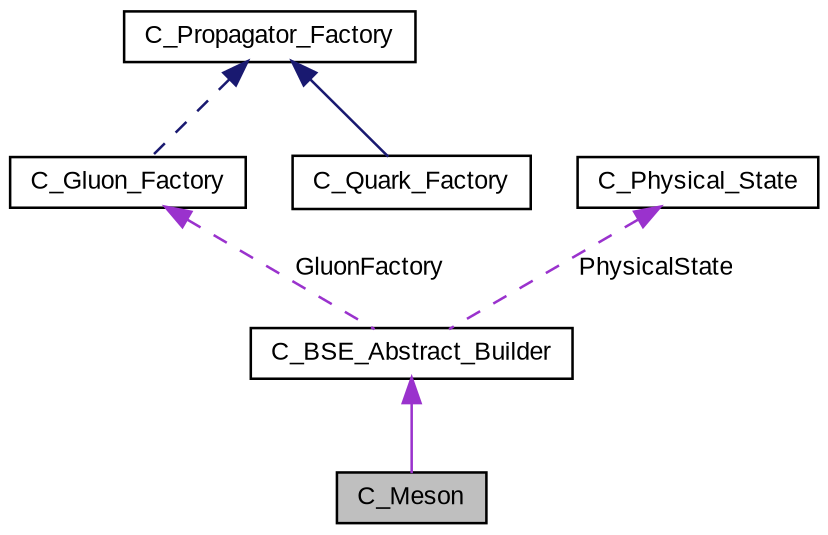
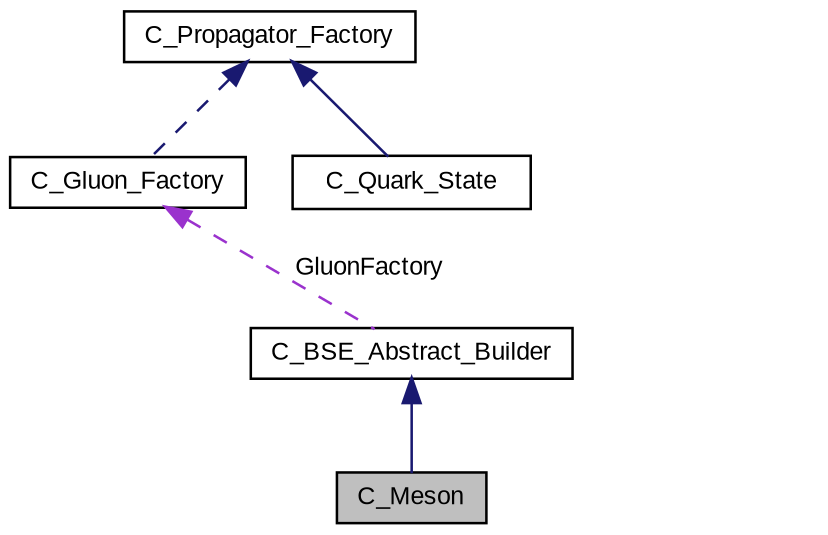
(412, 182) -> (412, 182)
(698, 182) -> none
(412, 438) -> (412, 438)
